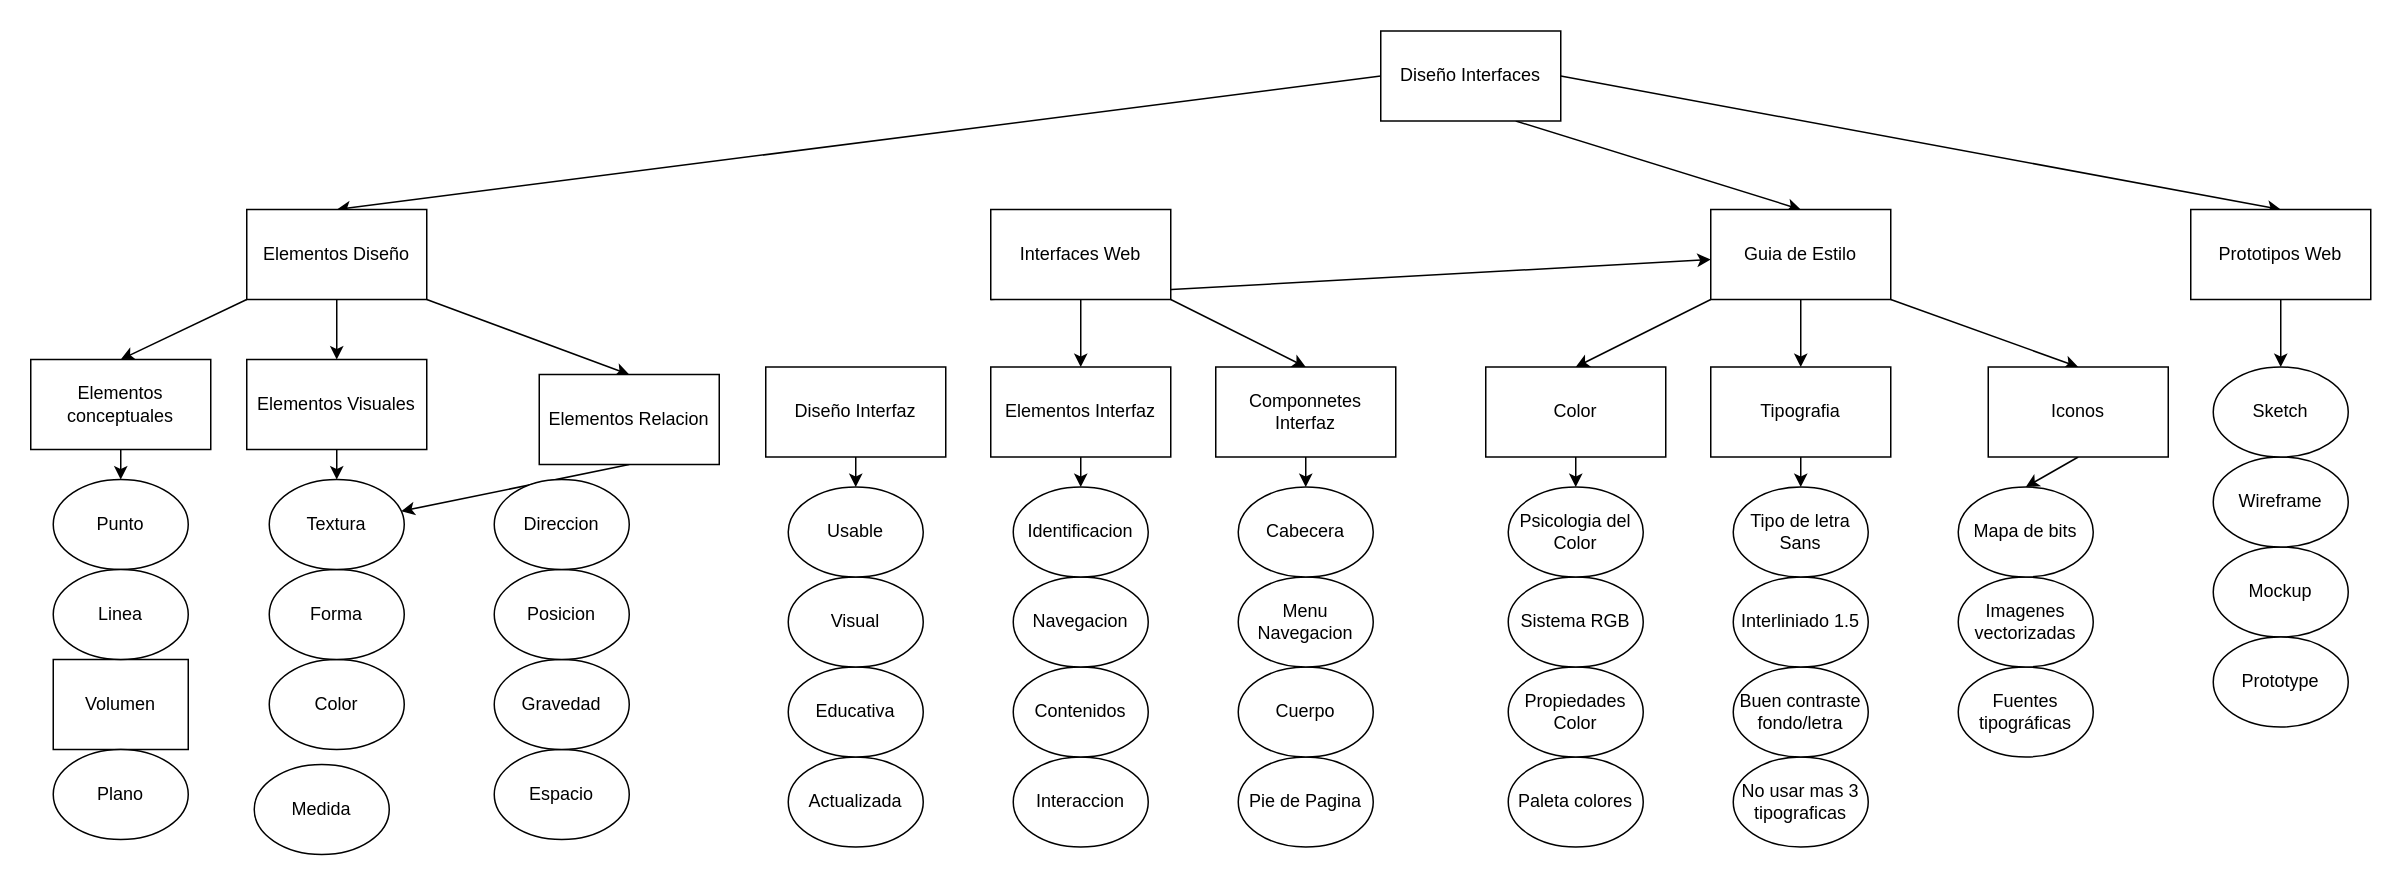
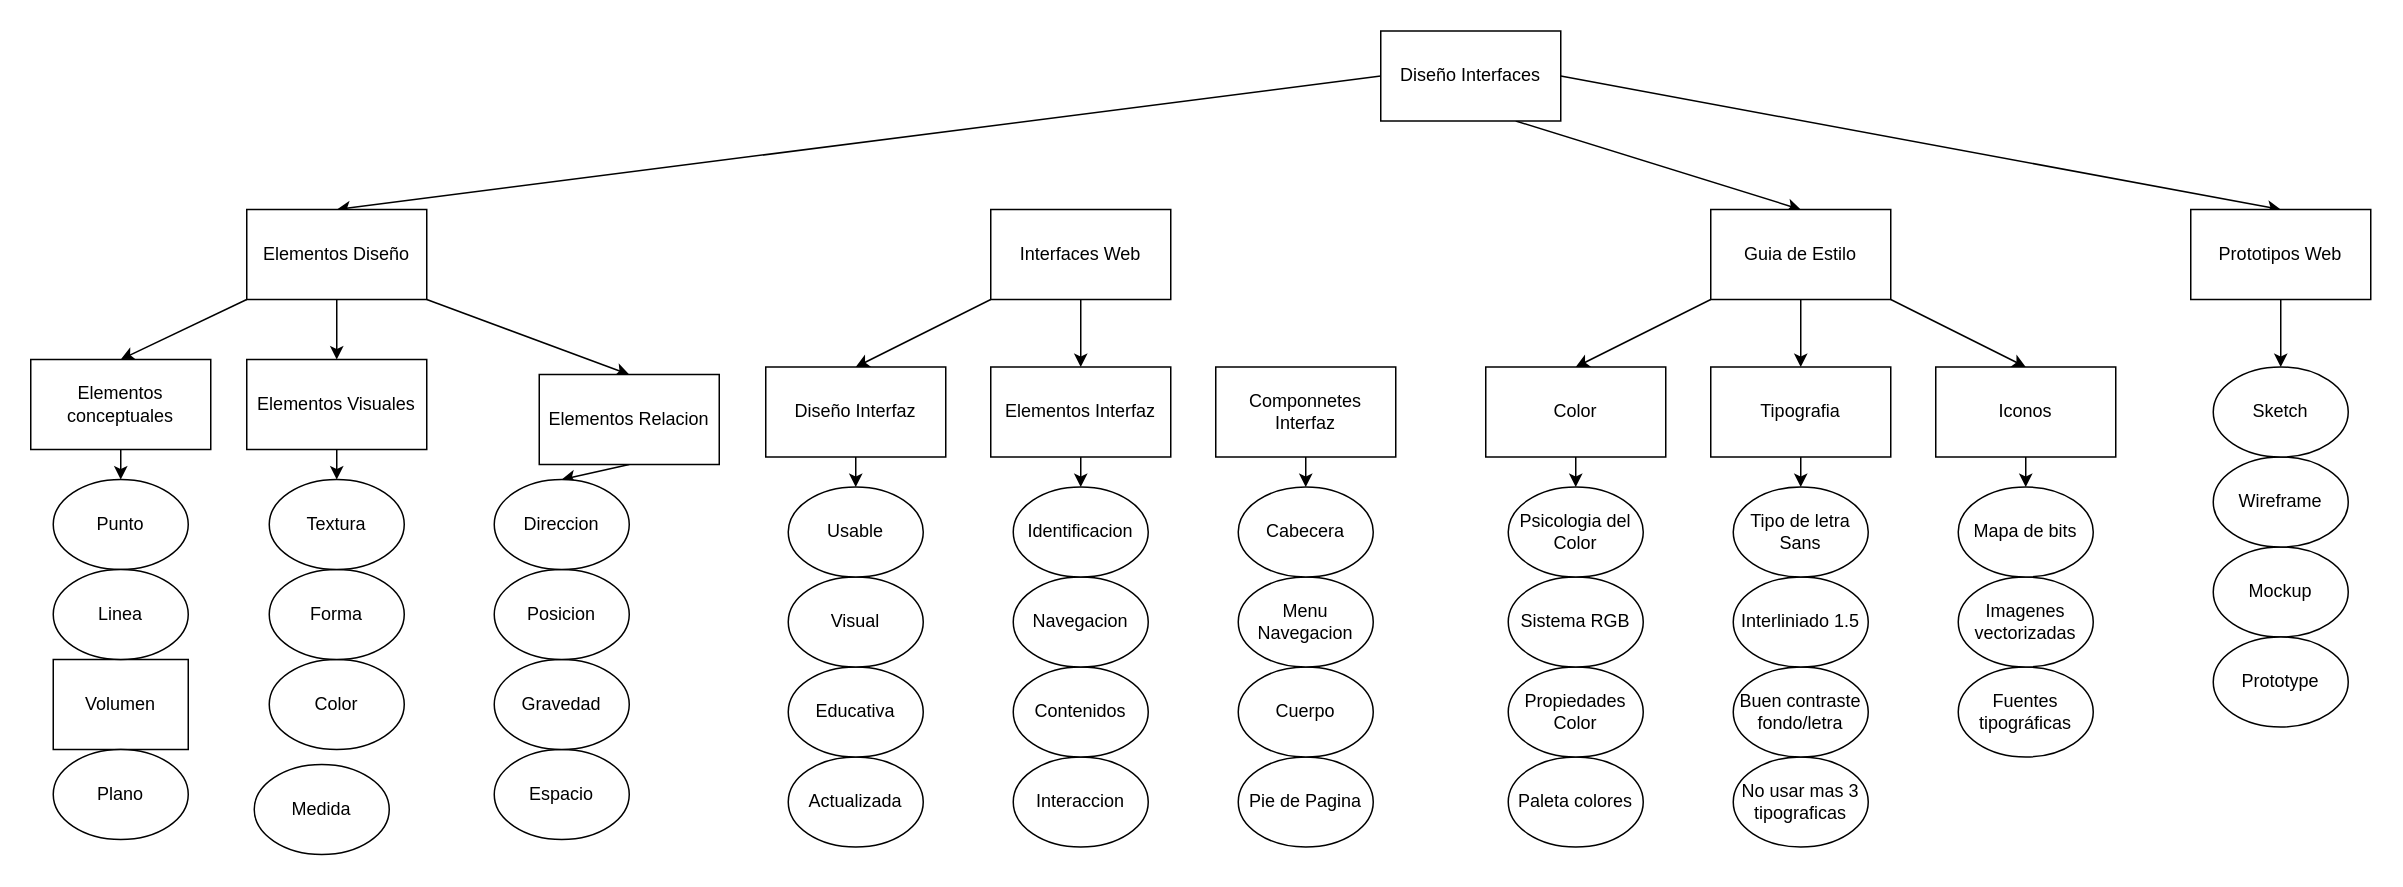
(1435, 275) -> (928, 331)
(1234, 331) -> none
(2078, 412) -> (2026, 412)
(469, 497) -> (588, 473)
